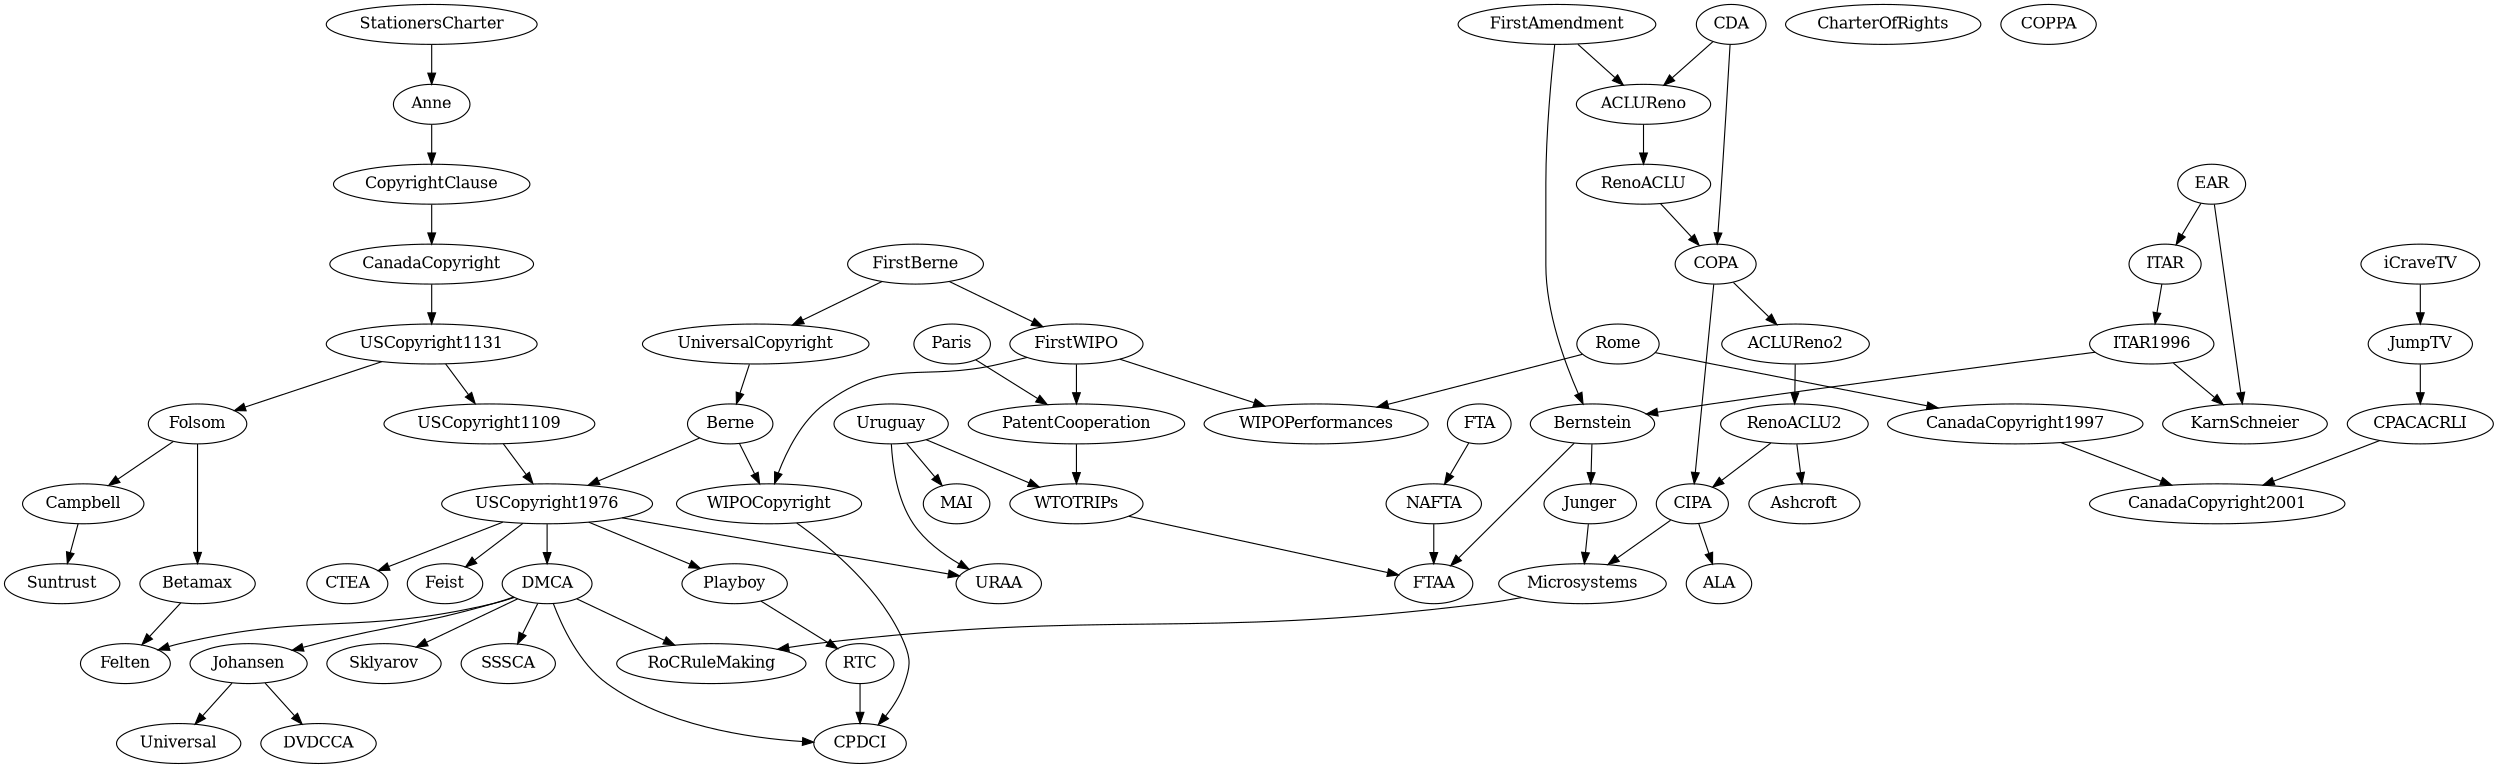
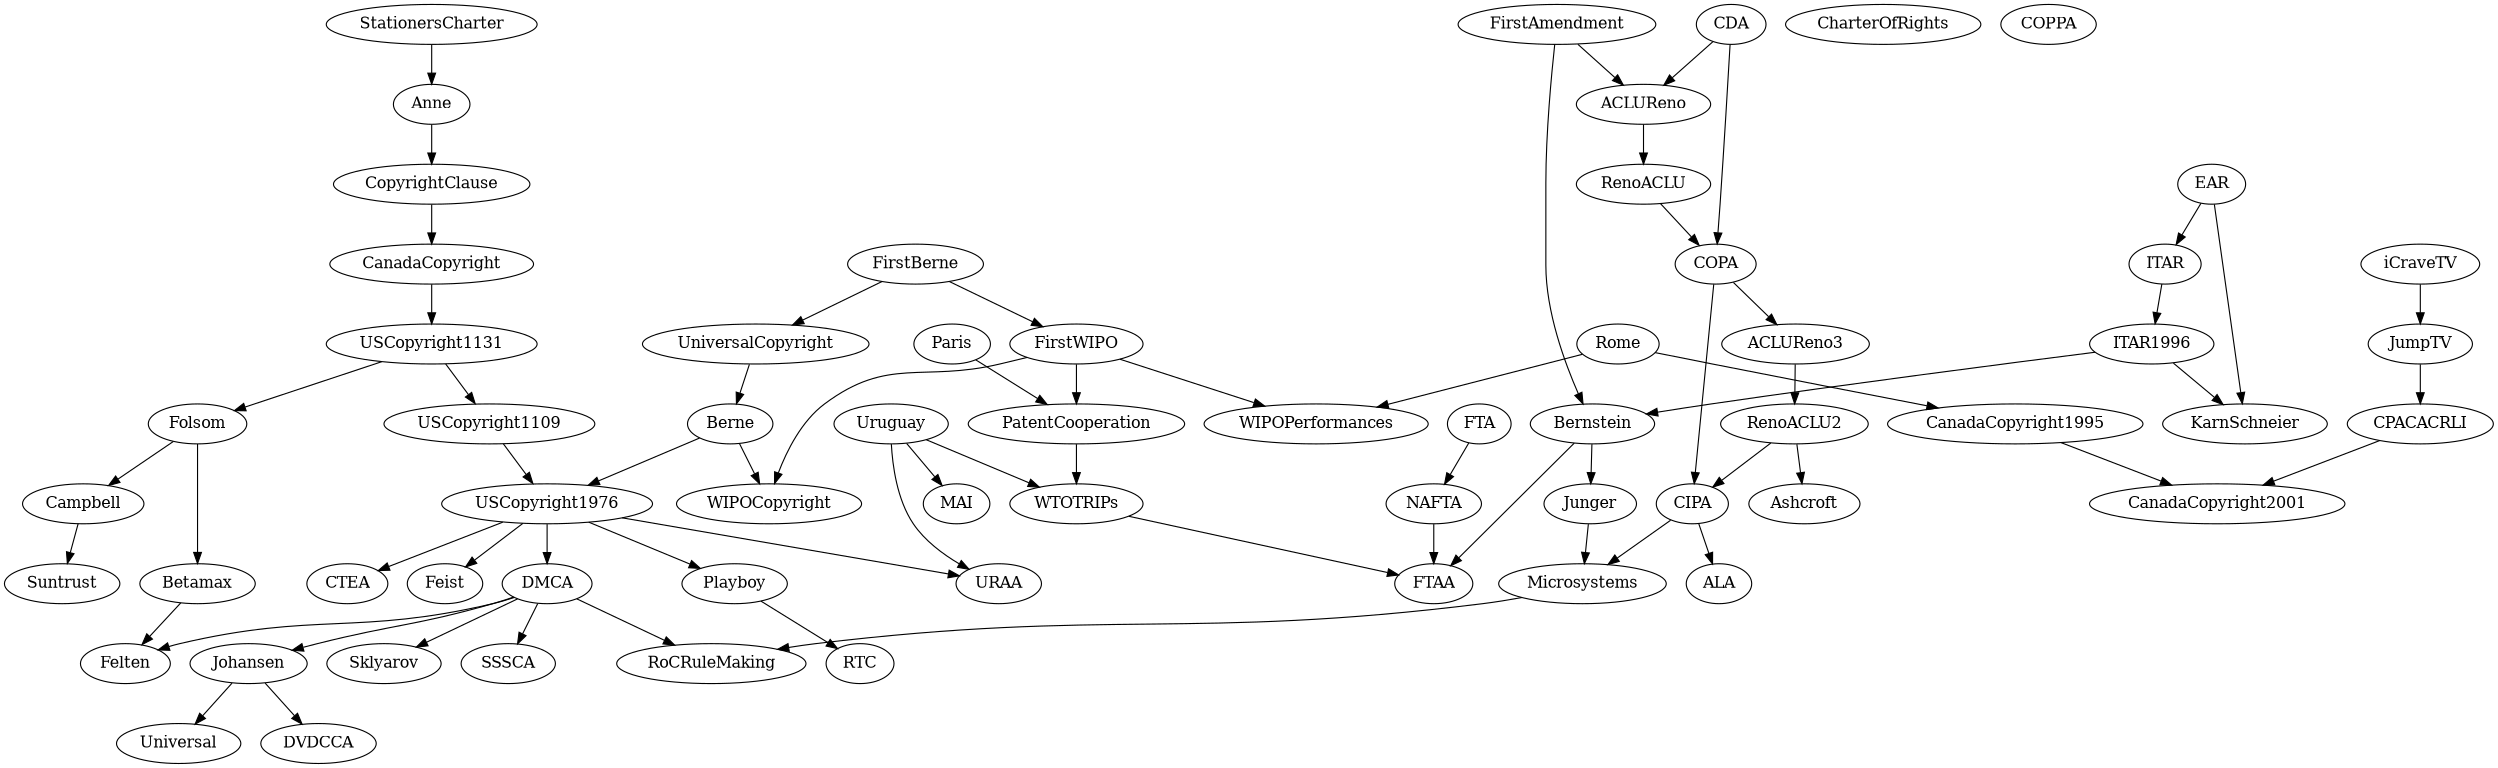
(1796, 344) -> (1796, 344)
(2015, 424) -> (2015, 424)
(860, 744) -> none
